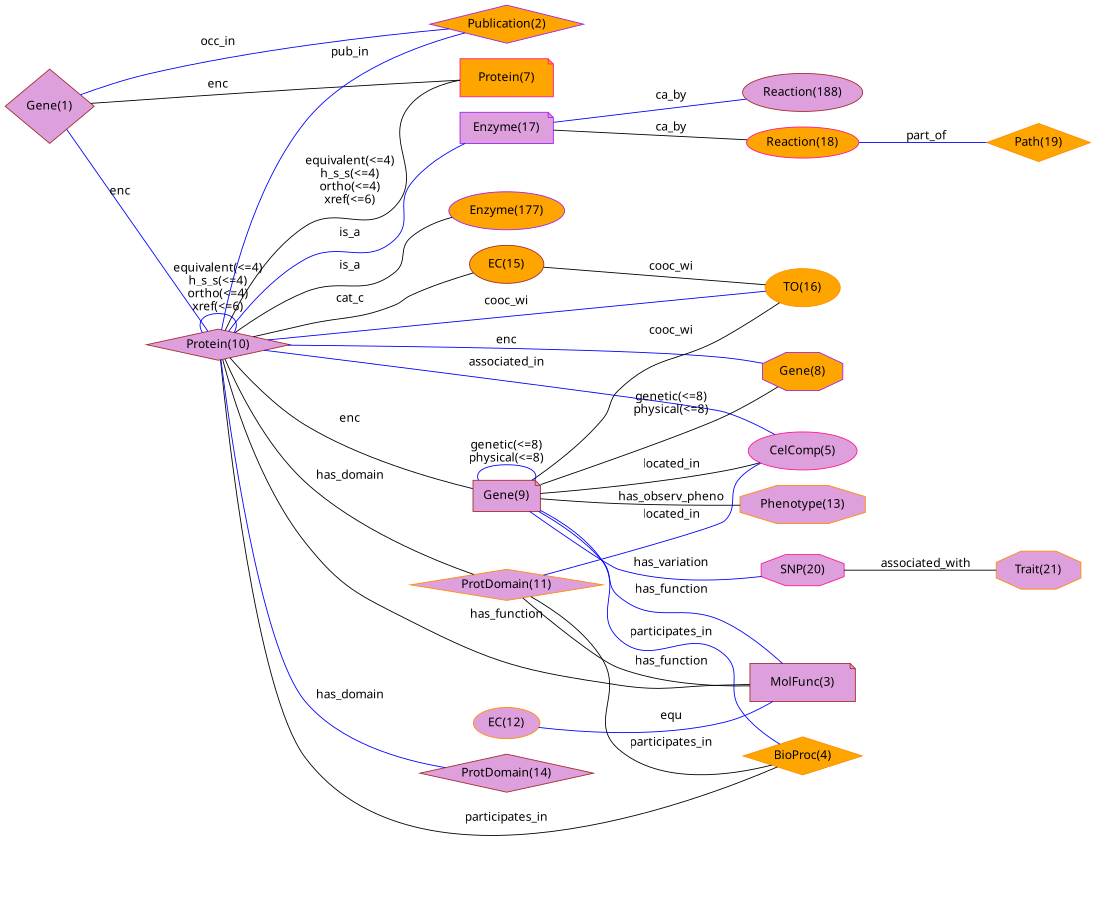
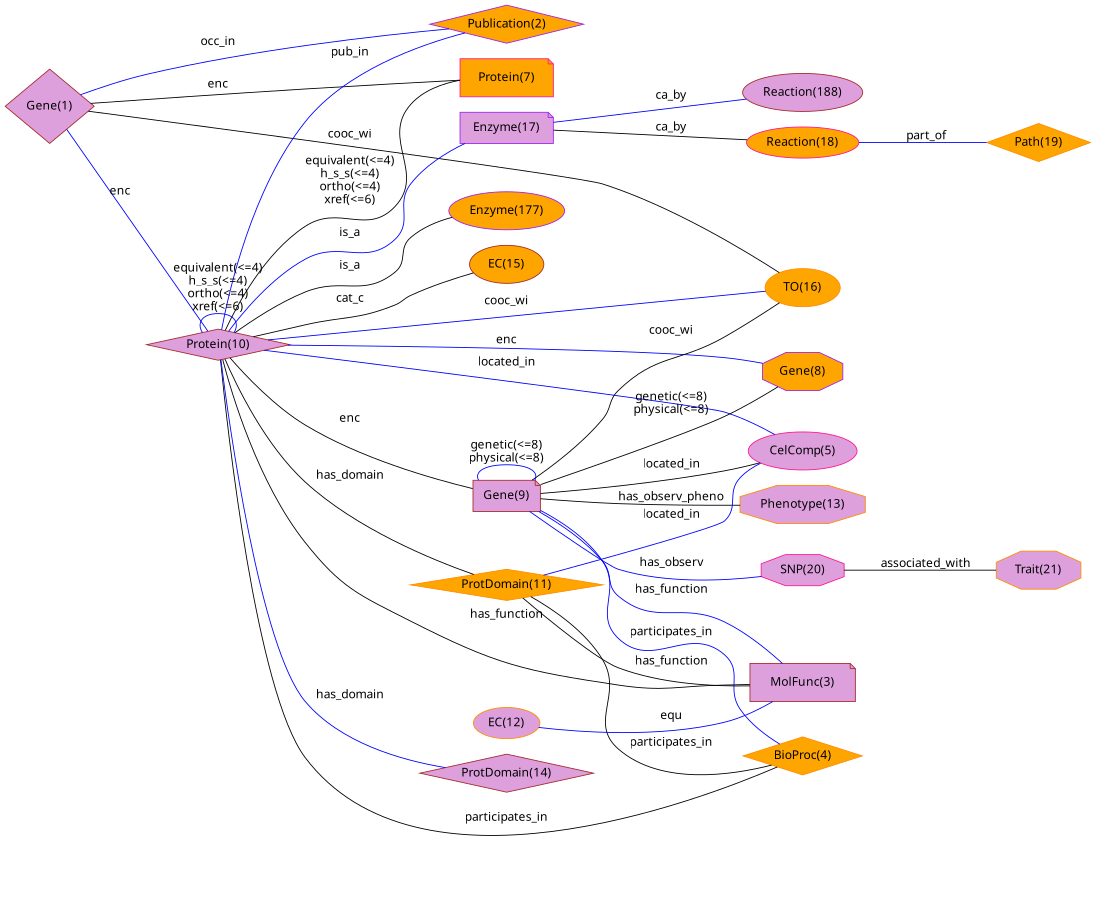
(655, 276) -> (426, 157)
(507, 362) -> (507, 362)
(671, 563) -> (671, 563)
(507, 585) -> (507, 585)
